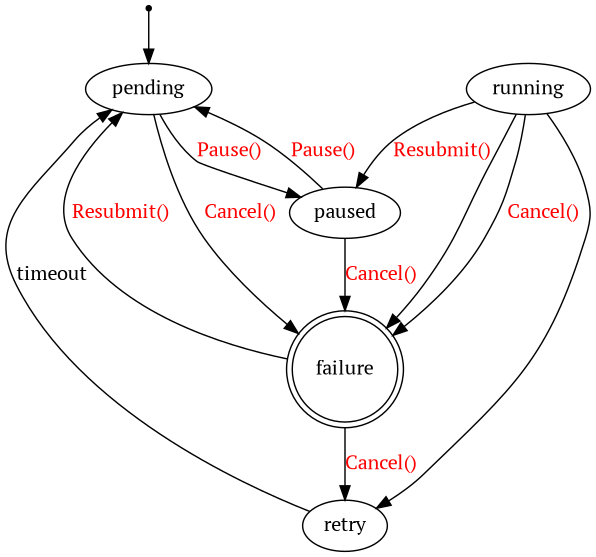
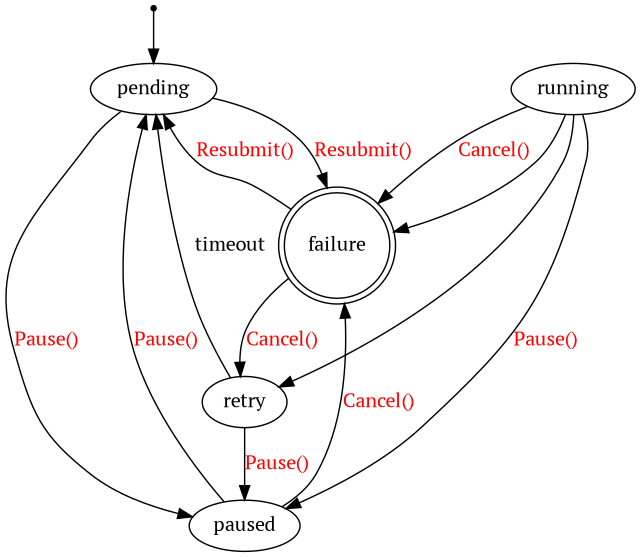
(442, 151) -> (546, 340)
(240, 213) -> (363, 151)
none -> (245, 457)
